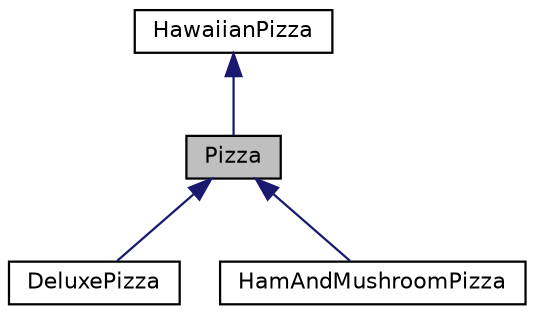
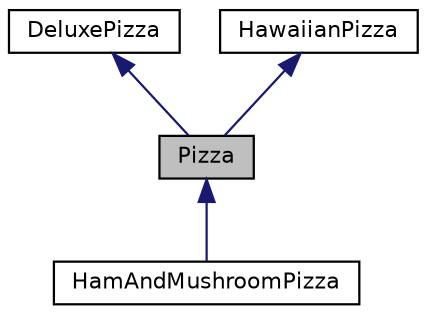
(155, 228) -> (158, 103)
